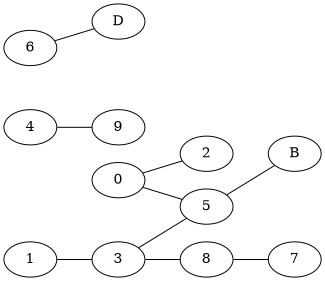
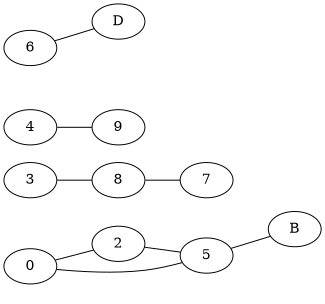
(163, 233) -> (163, 250)
(30, 259) -> none
